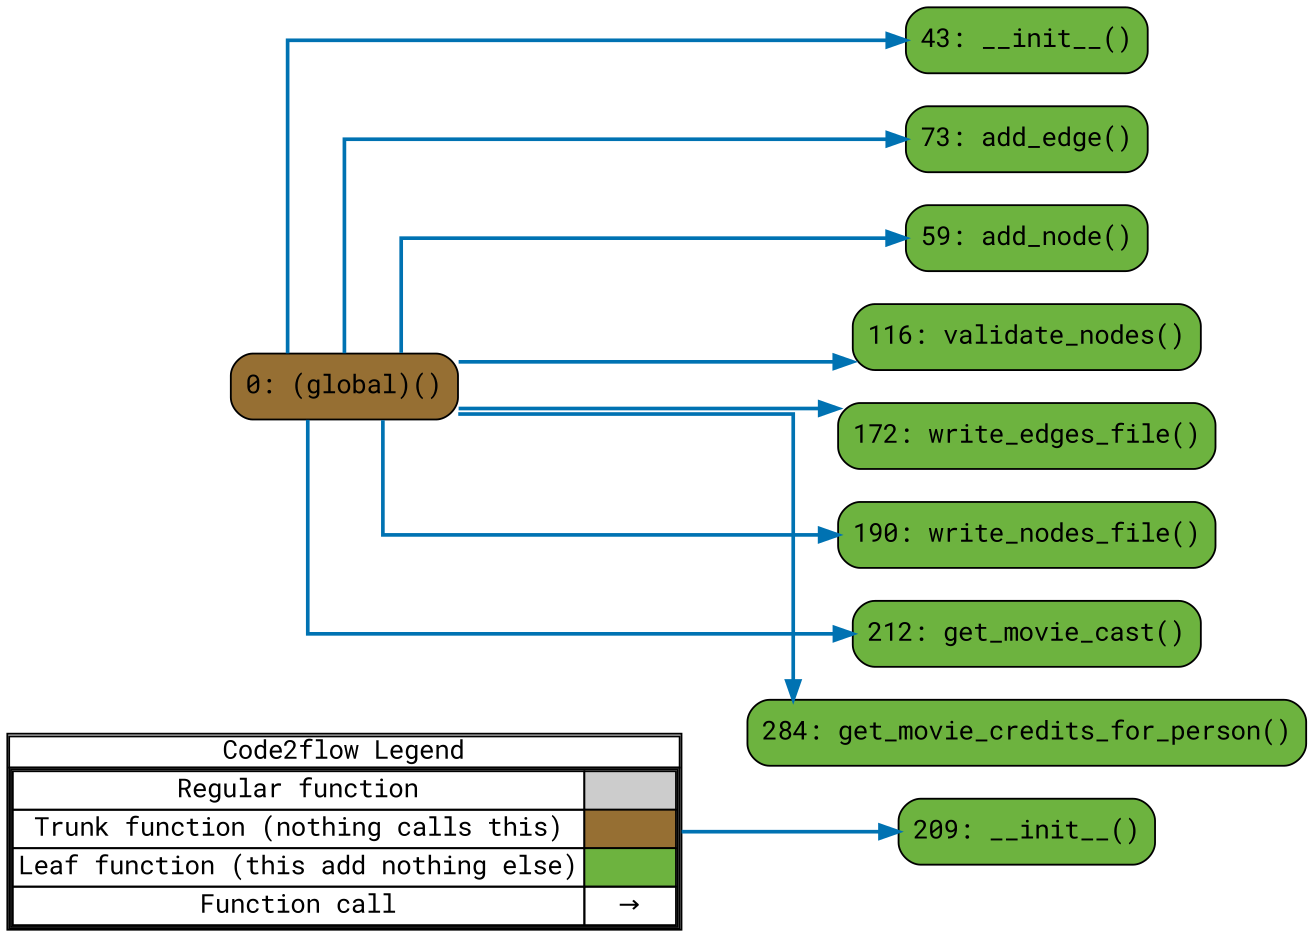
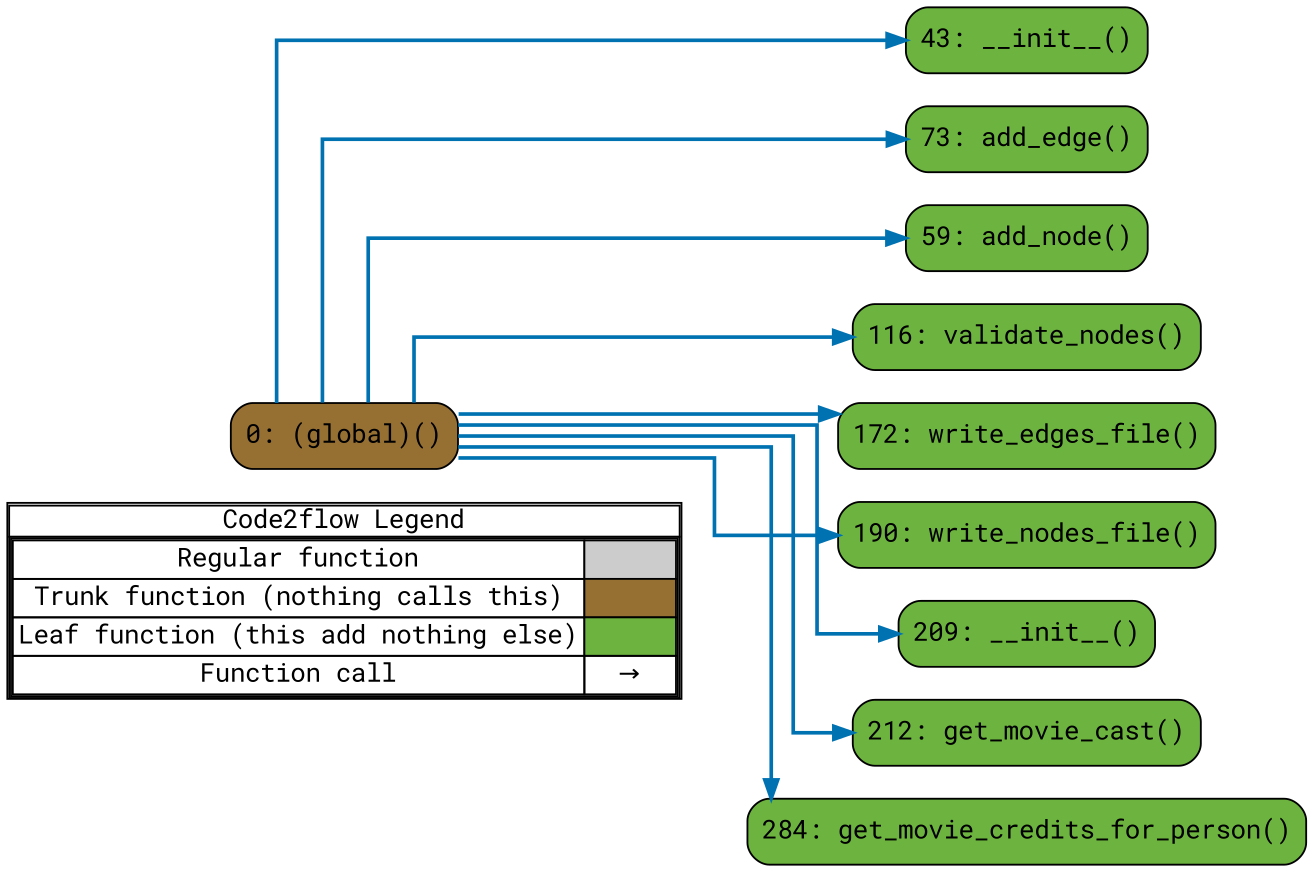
(781, 832) -> (773, 425)
